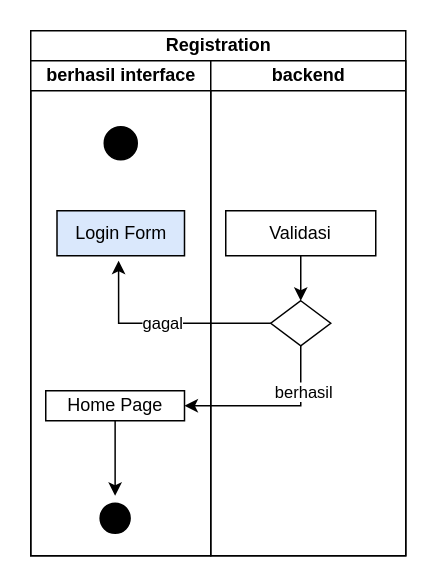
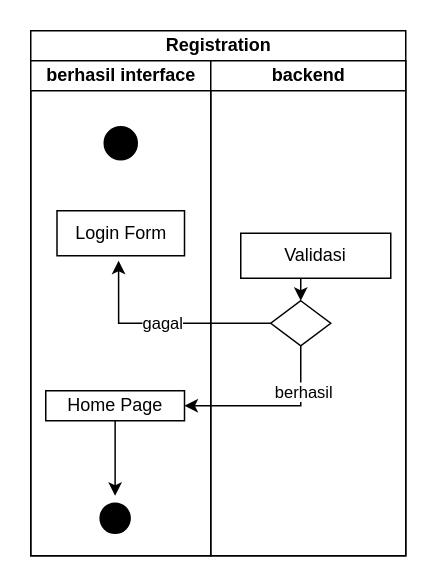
(121, 233) -> (121, 233)
(301, 233) -> (316, 256)
